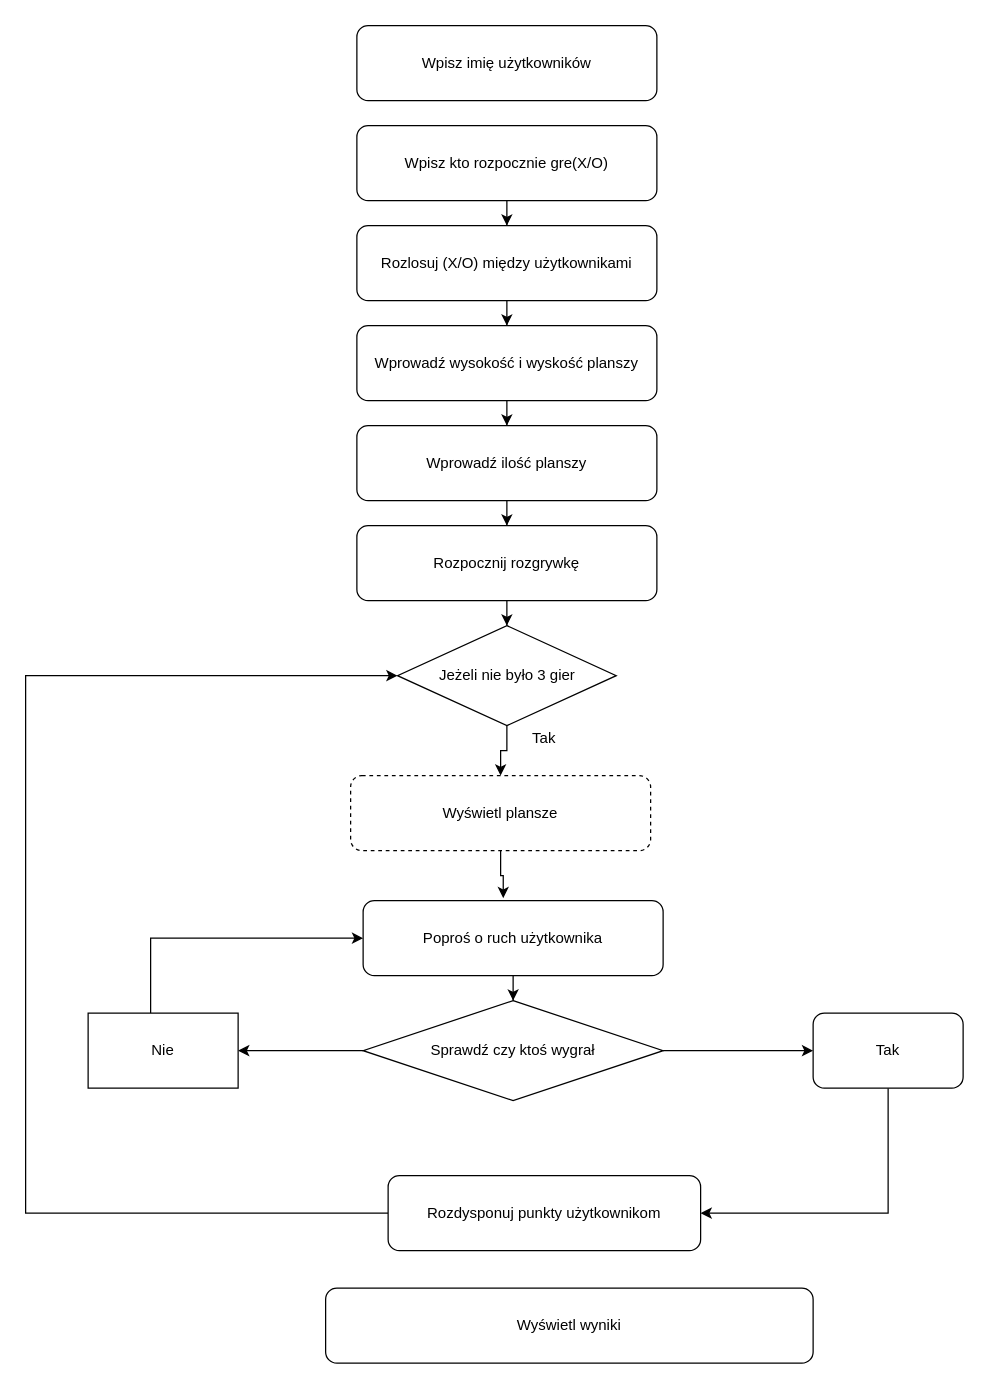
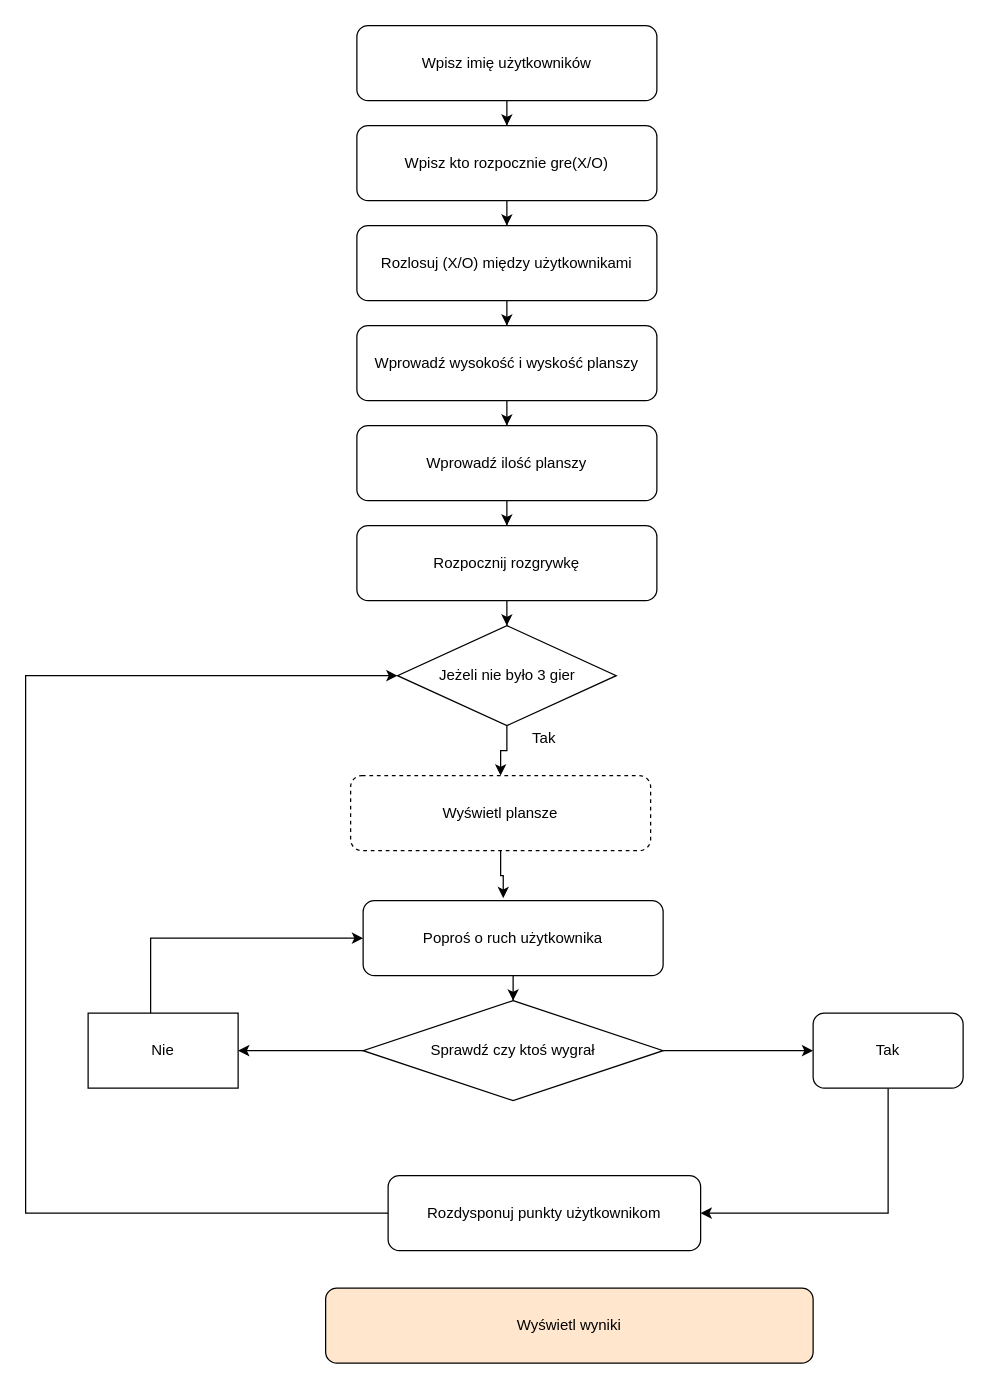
none -> (507, 118)
(569, 1326) -> (569, 1326)
